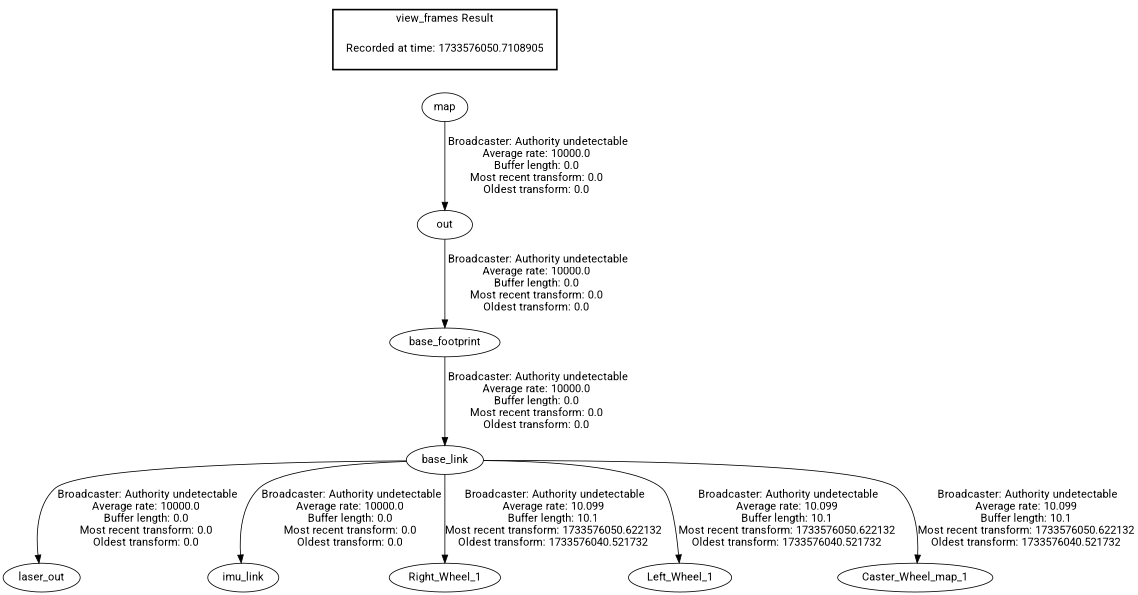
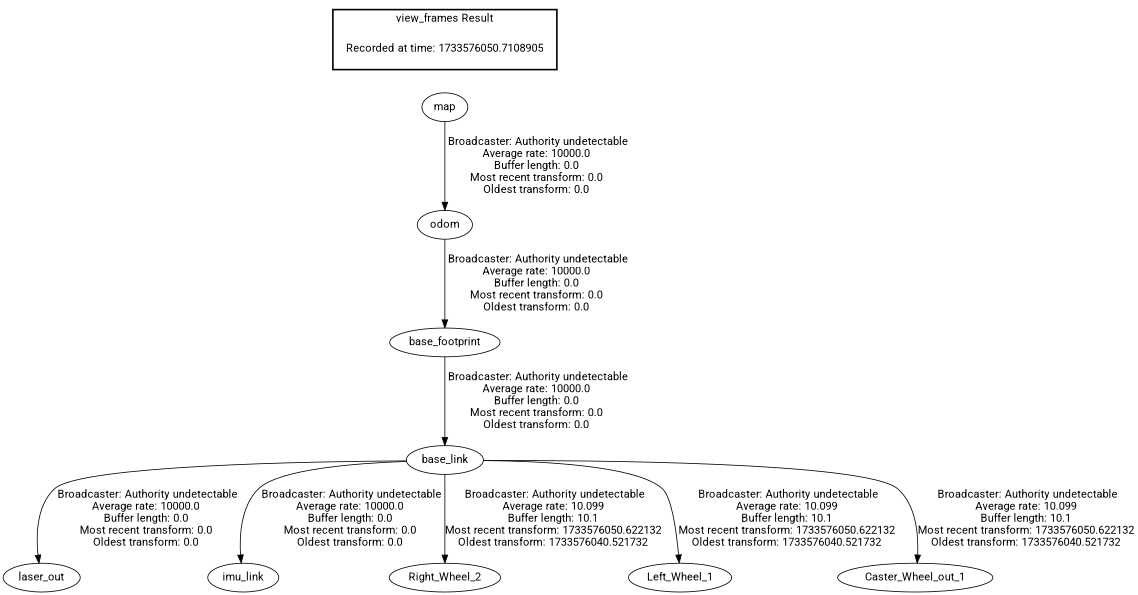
(445, 225) -> (445, 225)
(445, 578) -> (445, 578)
(915, 578) -> (915, 578)
